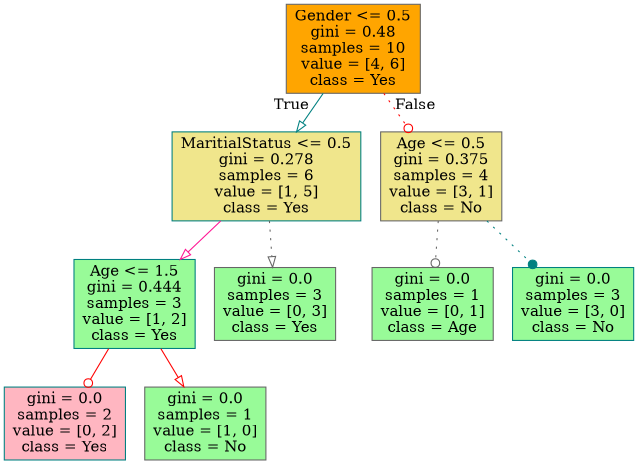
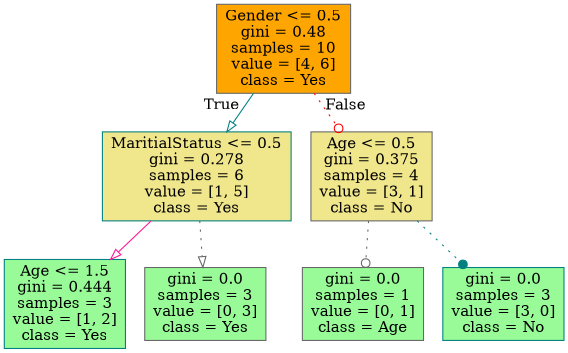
(65, 424) -> none
(205, 424) -> none
